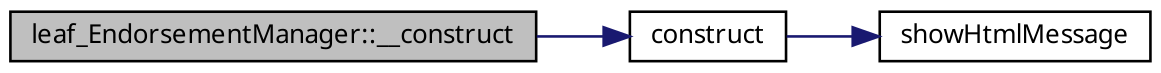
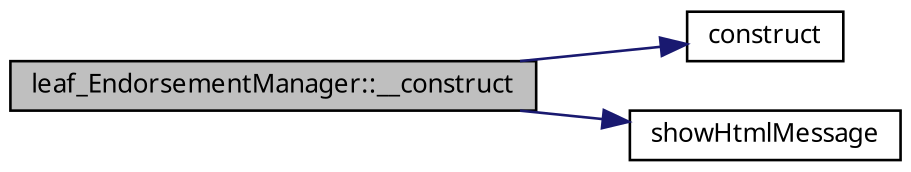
(819, 36) -> (561, 115)
